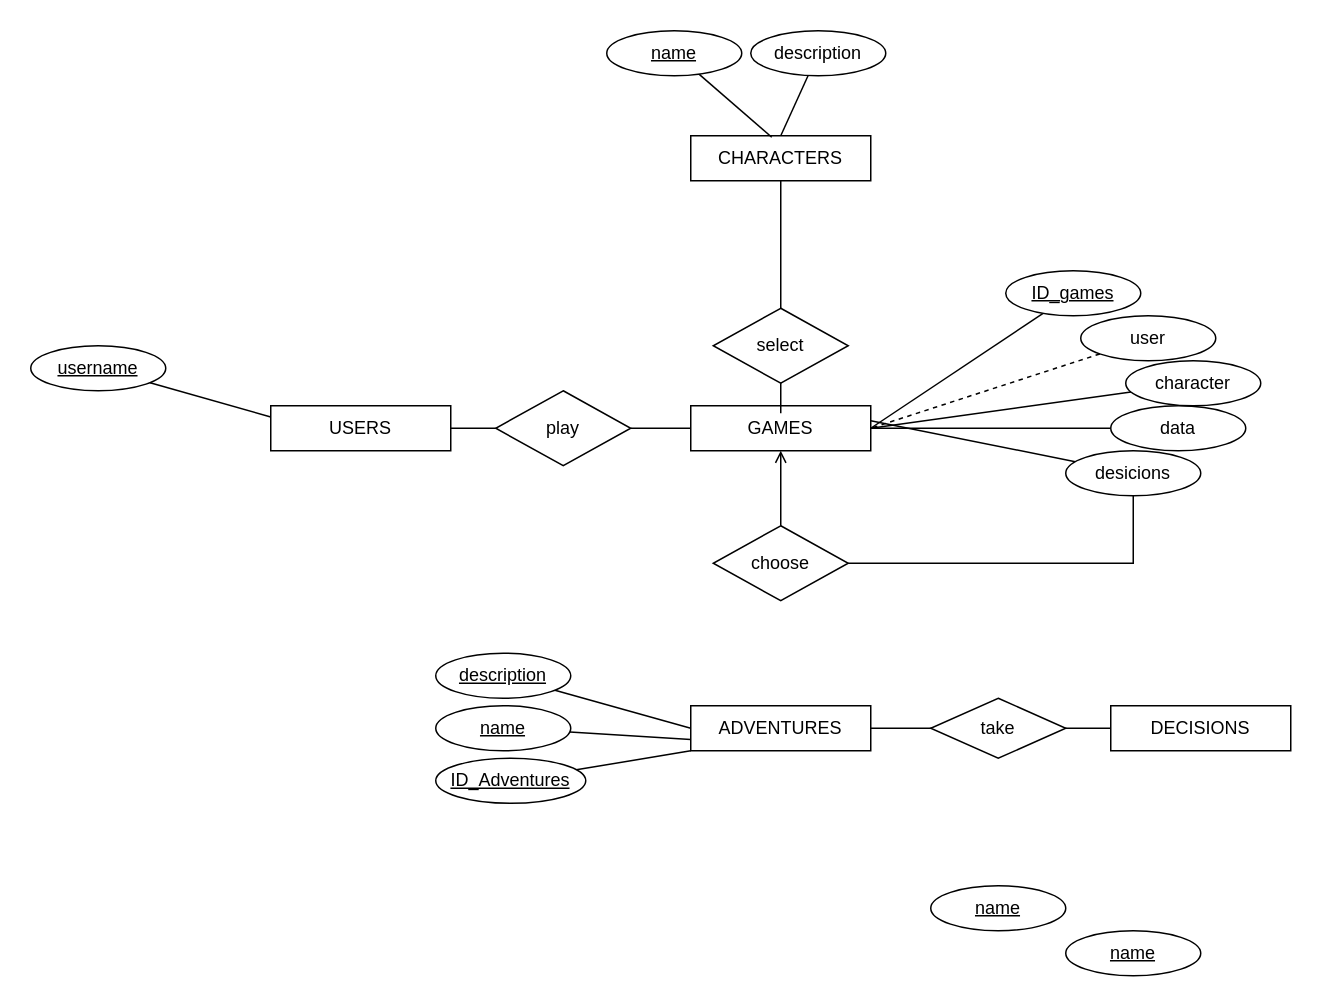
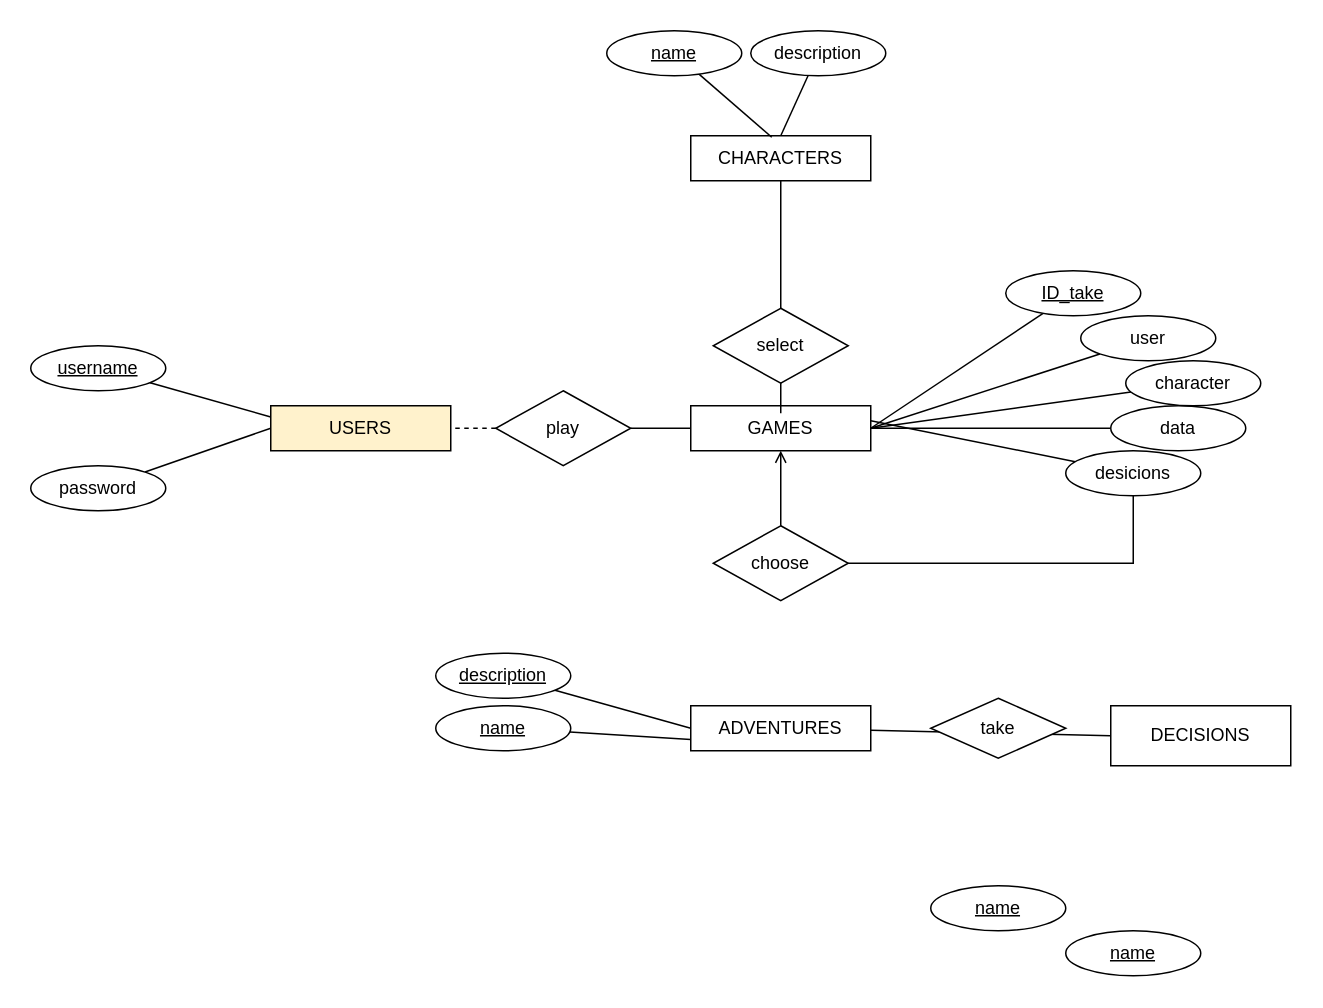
(1073, 293) -> (1073, 293)
(994, 388) -> (994, 388)
(361, 428) -> (361, 428)
(472, 428) -> (472, 428)
none -> (207, 450)
none -> (98, 488)
(1201, 728) -> (1201, 736)
(634, 760) -> none
(511, 781) -> none
